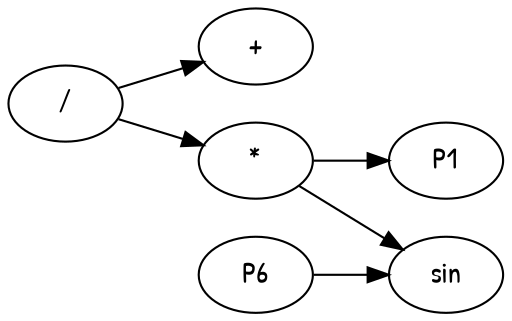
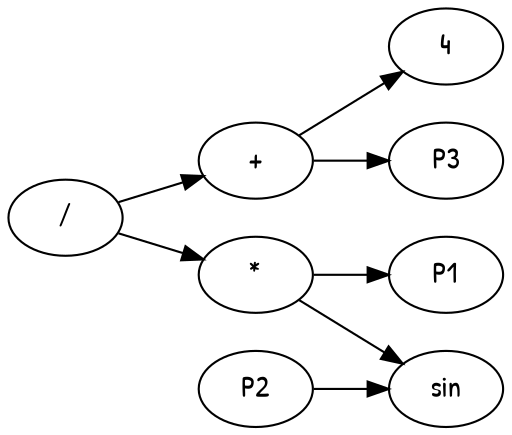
none -> (446, 47)
none -> (446, 161)
(256, 275) -> (256, 389)
